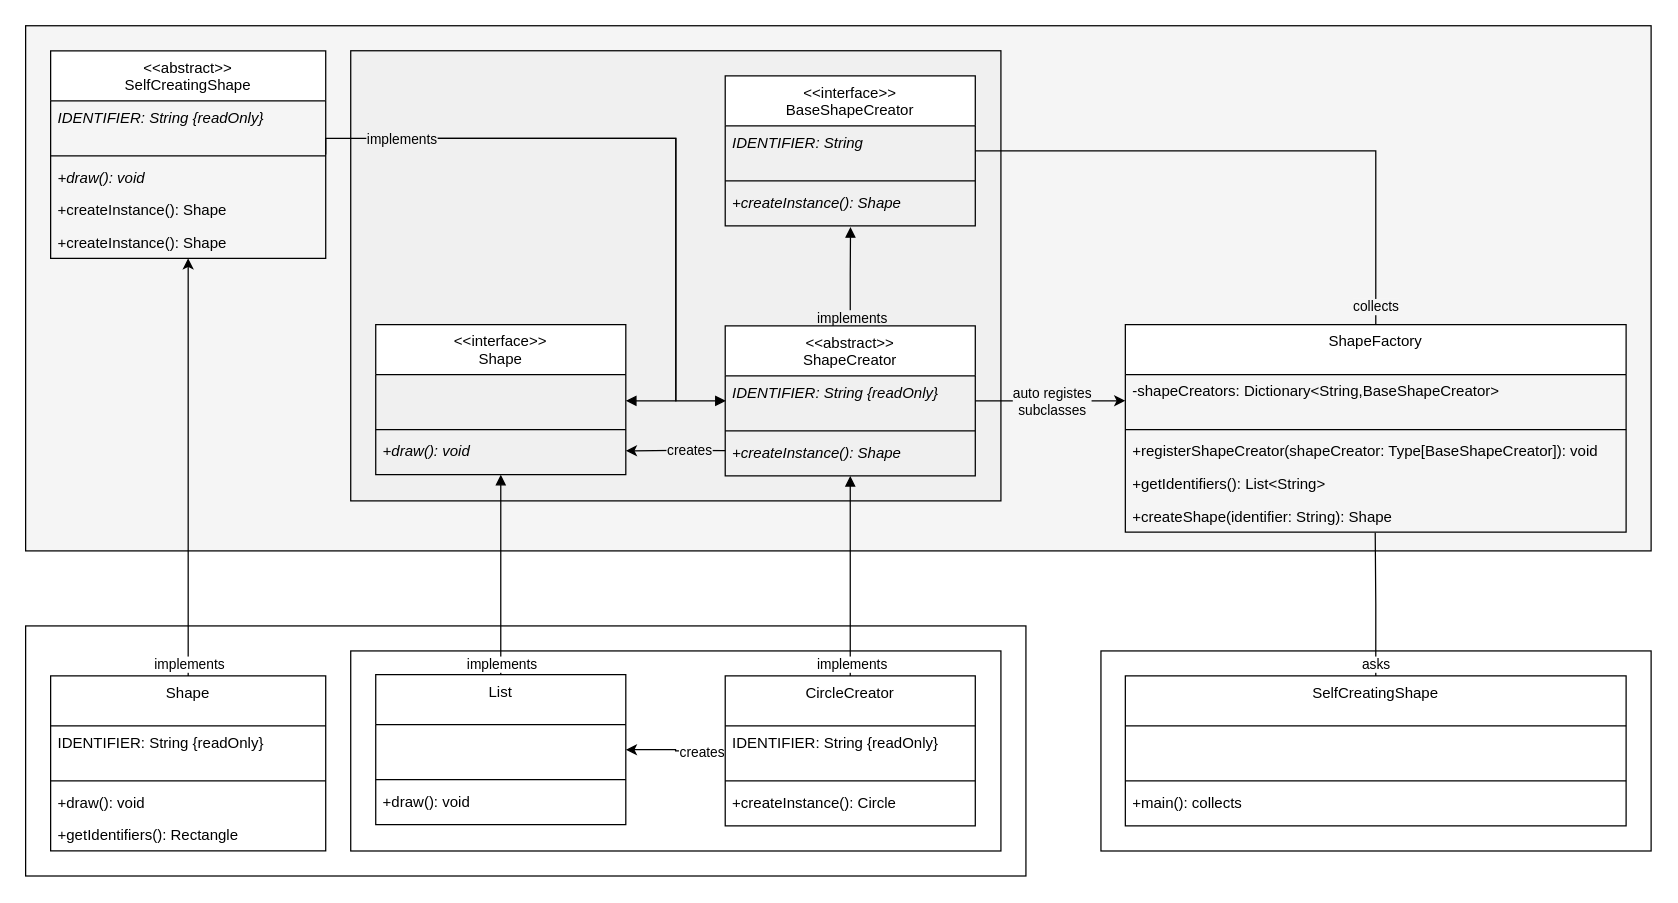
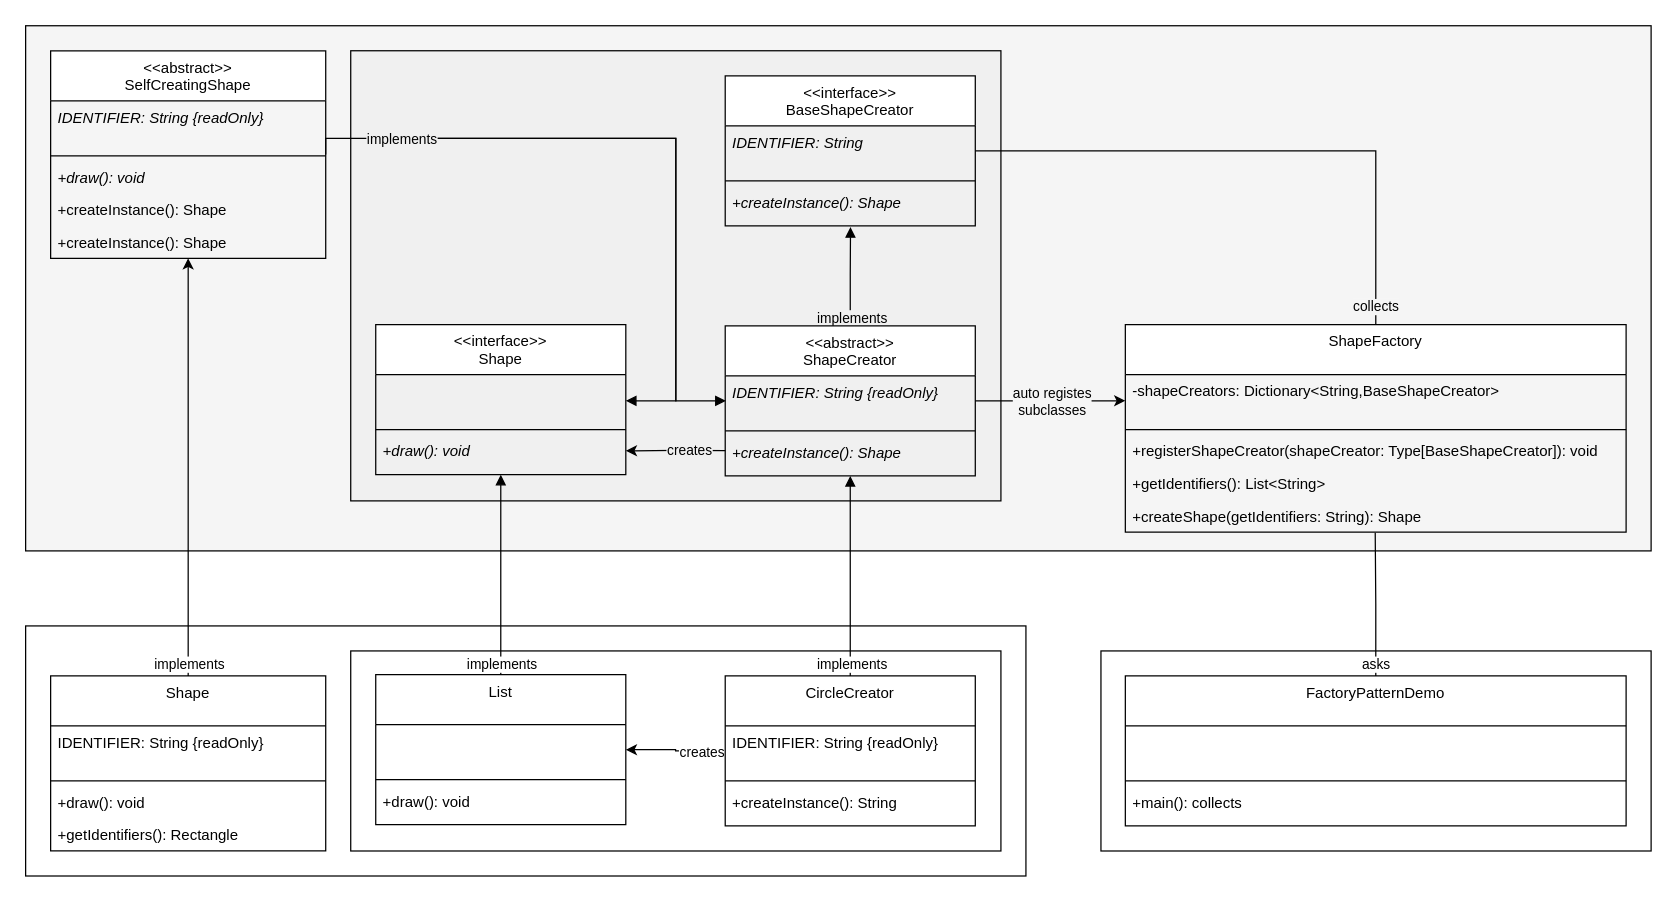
(1280, 516) -> (1299, 516)
(1375, 693) -> (1375, 693)
(829, 803) -> (831, 803)
